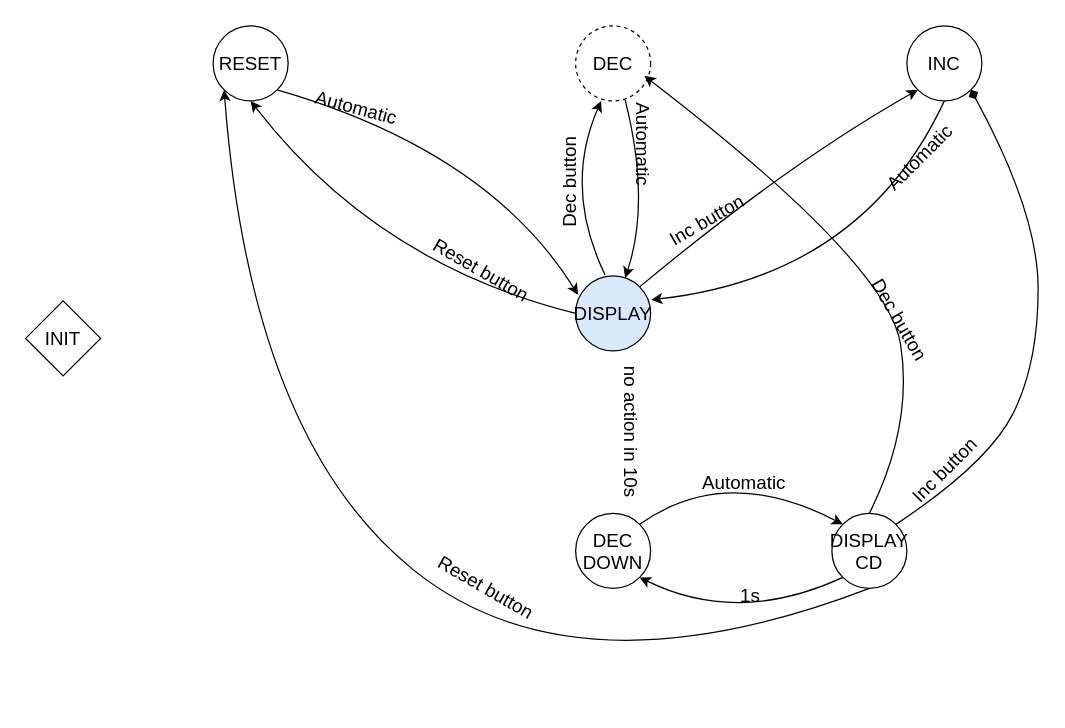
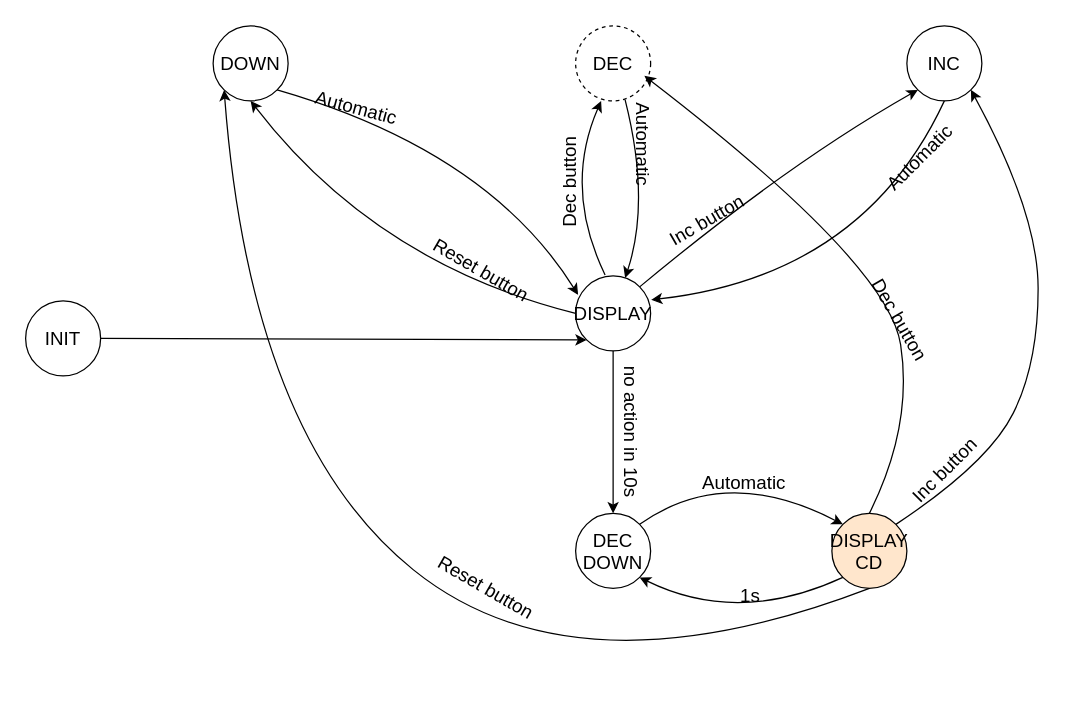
(251, 63) -> (251, 63)
(976, 98) -> (975, 98)
(613, 313) -> (613, 313)
(63, 338) -> (63, 338)
none -> (340, 339)
none -> (613, 428)
(869, 551) -> (869, 551)
